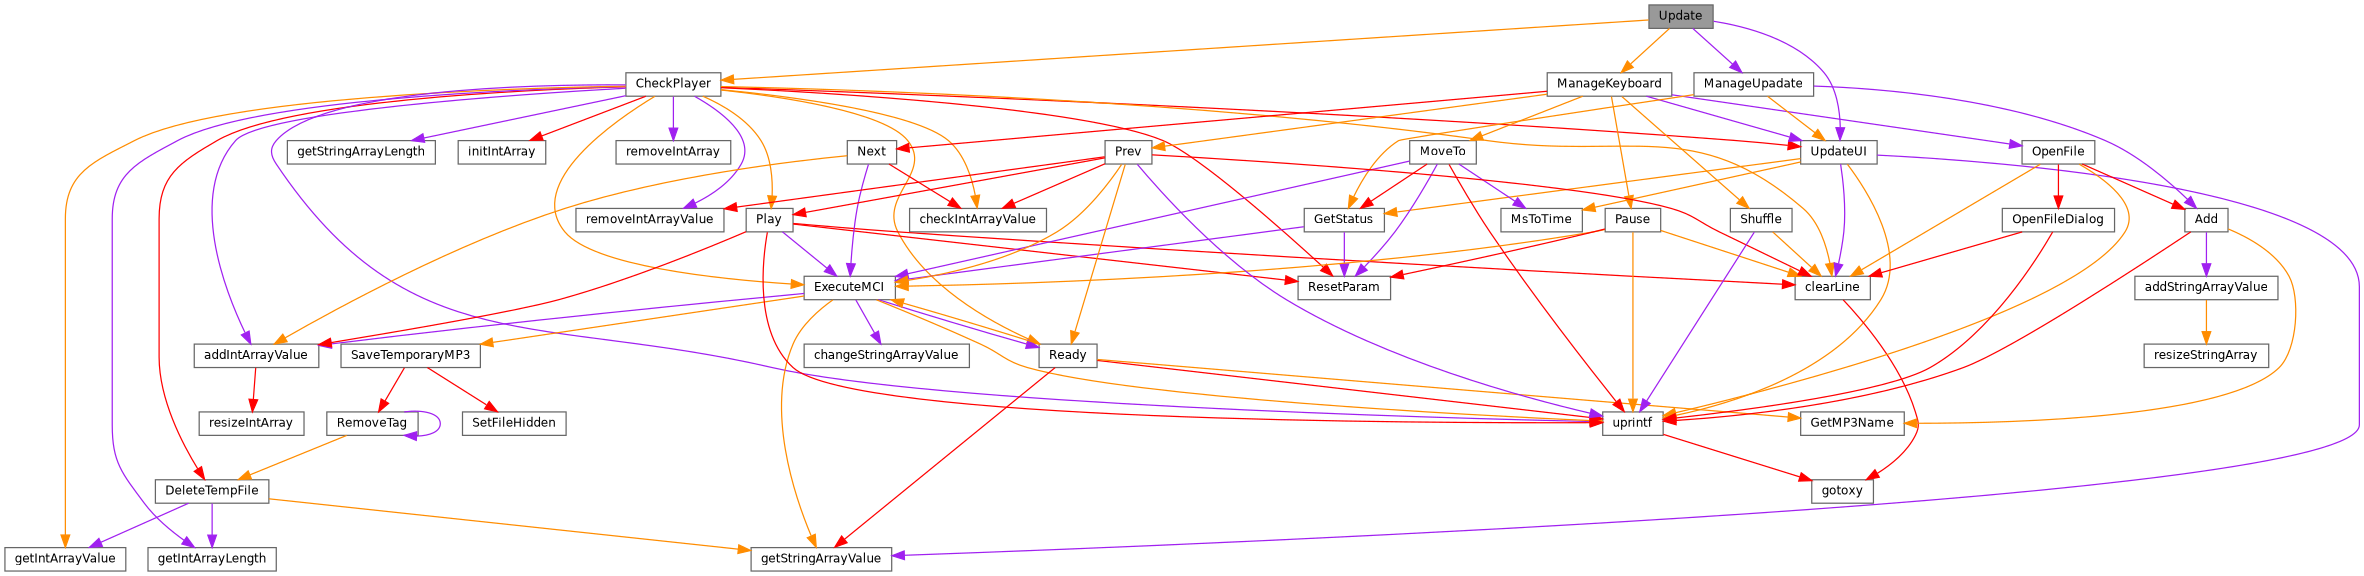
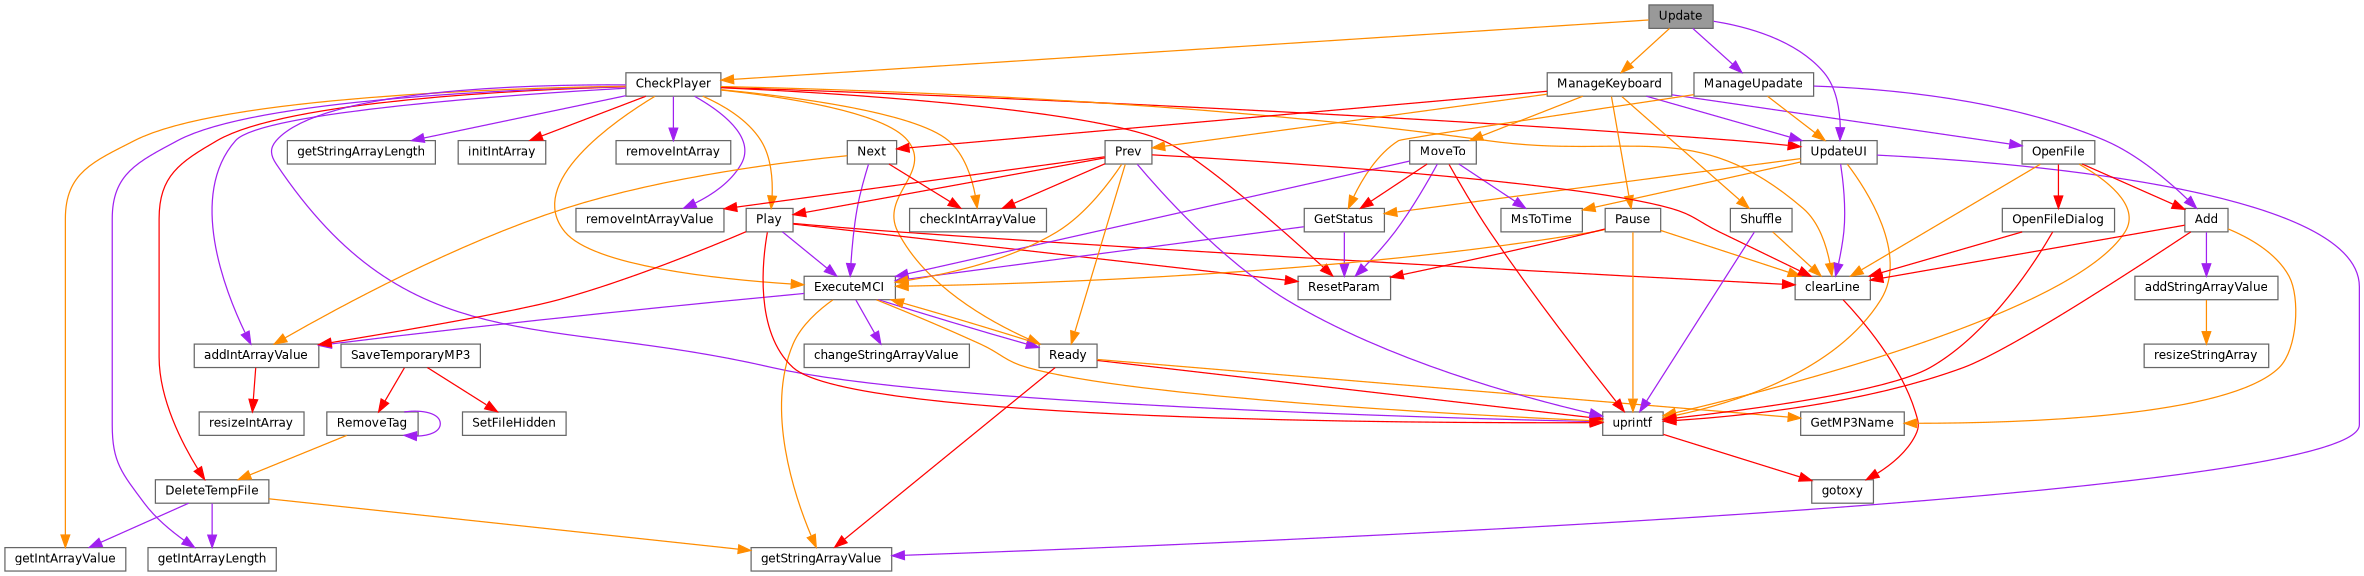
none -> (2026, 253)
(649, 319) -> none
